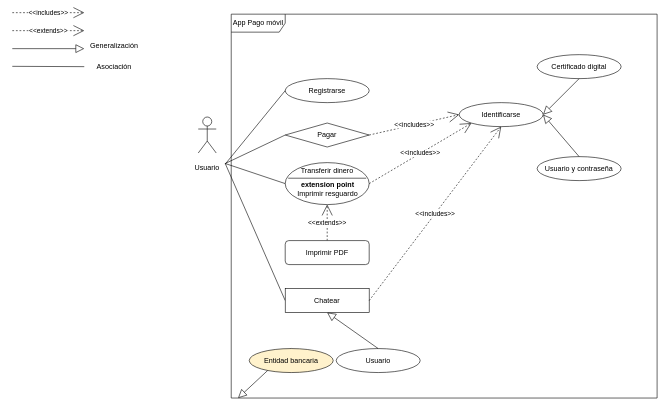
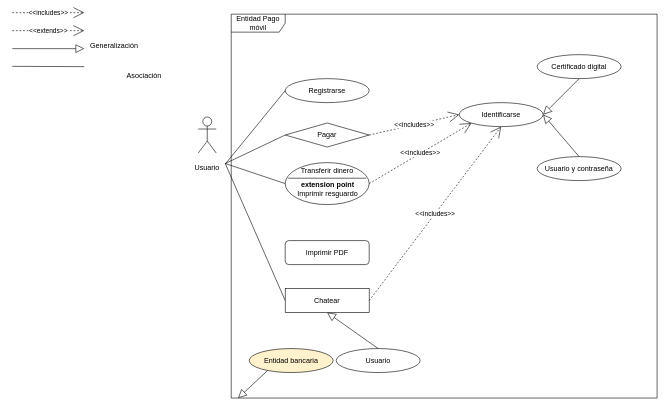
(258, 23) -> (258, 23)
(114, 67) -> (144, 76)
(327, 223) -> none
